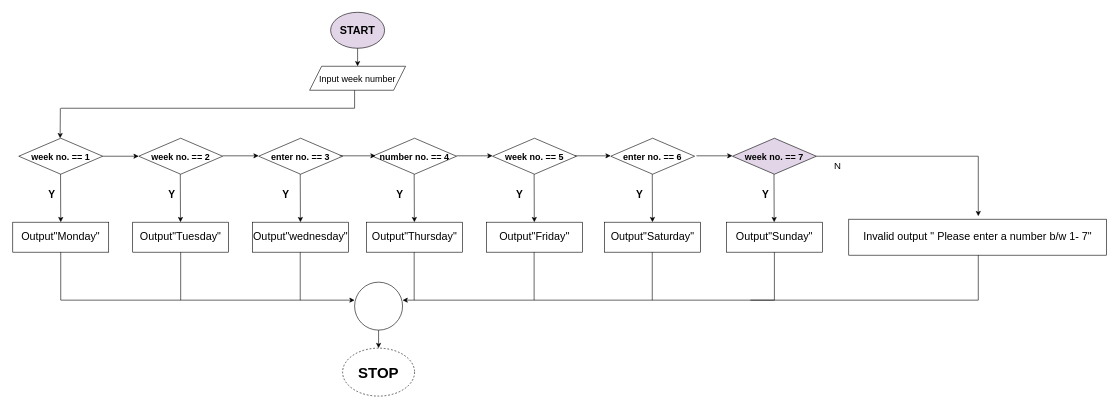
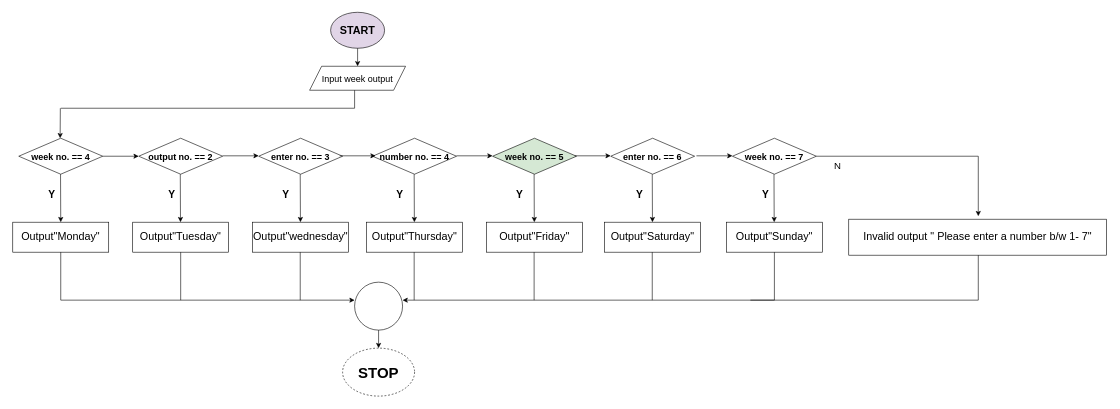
(357, 78) -> (357, 78)
(60, 156) -> (60, 156)
(180, 156) -> (180, 156)
(534, 156) -> (534, 156)
(774, 156) -> (774, 156)
